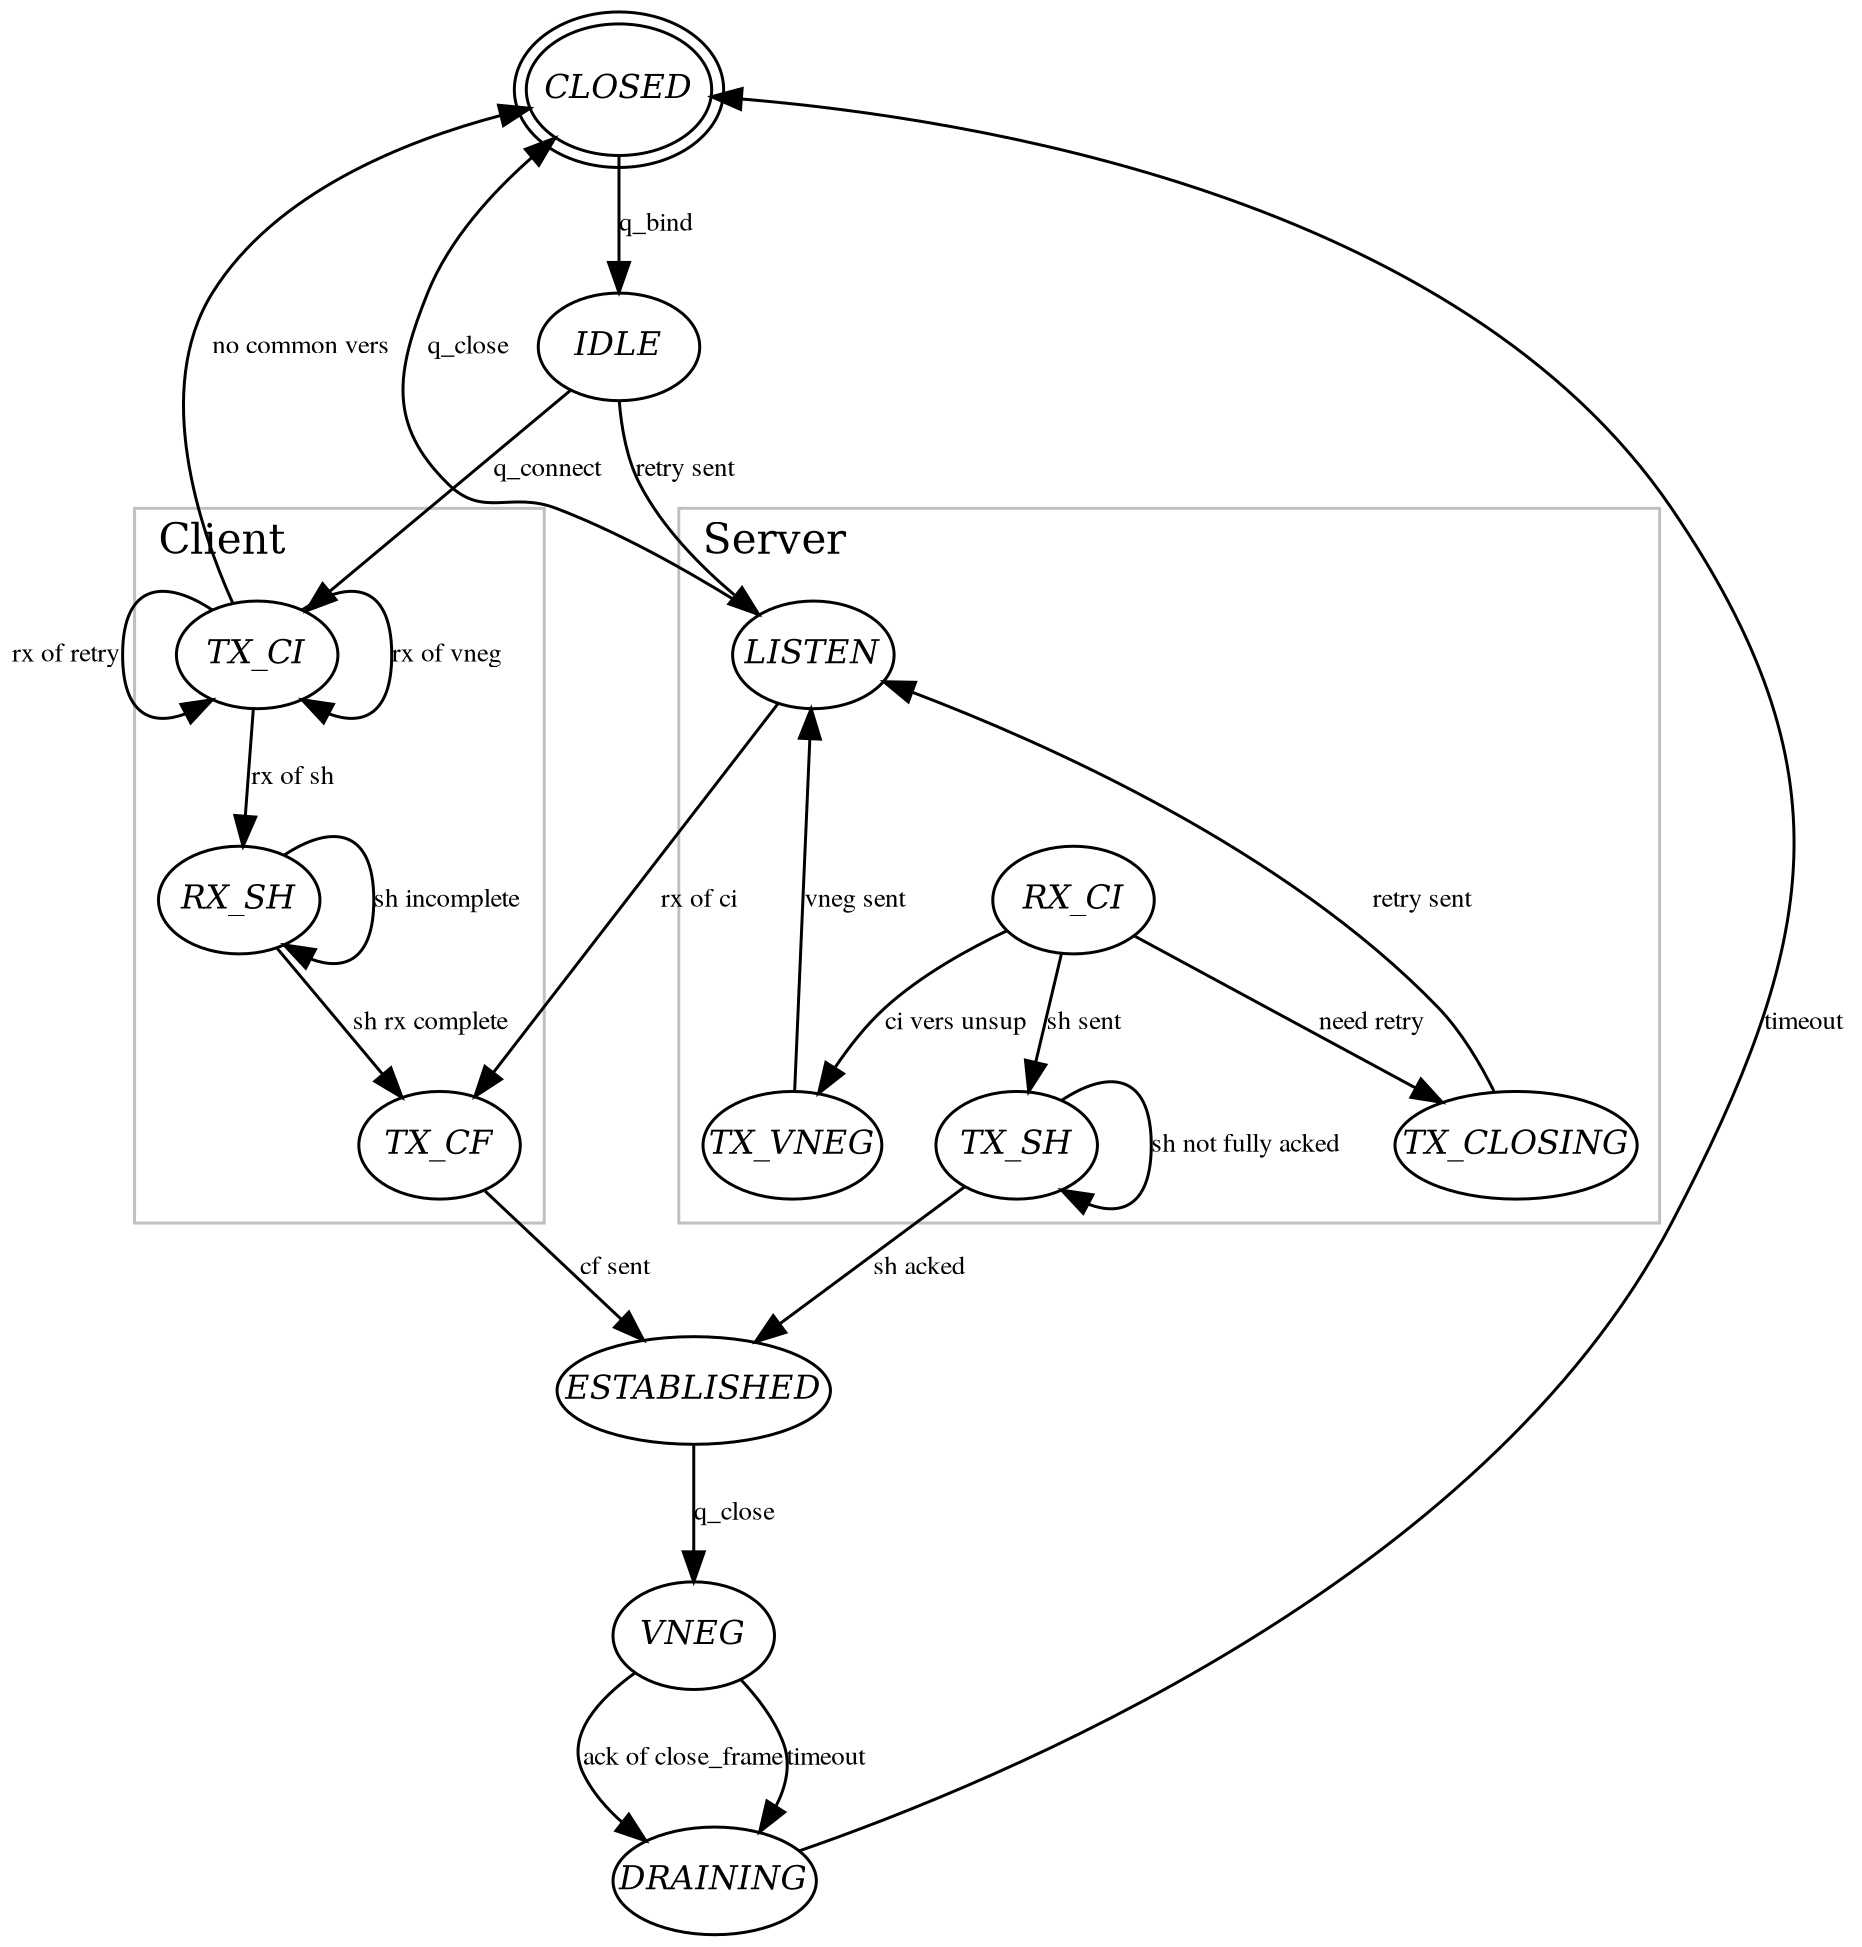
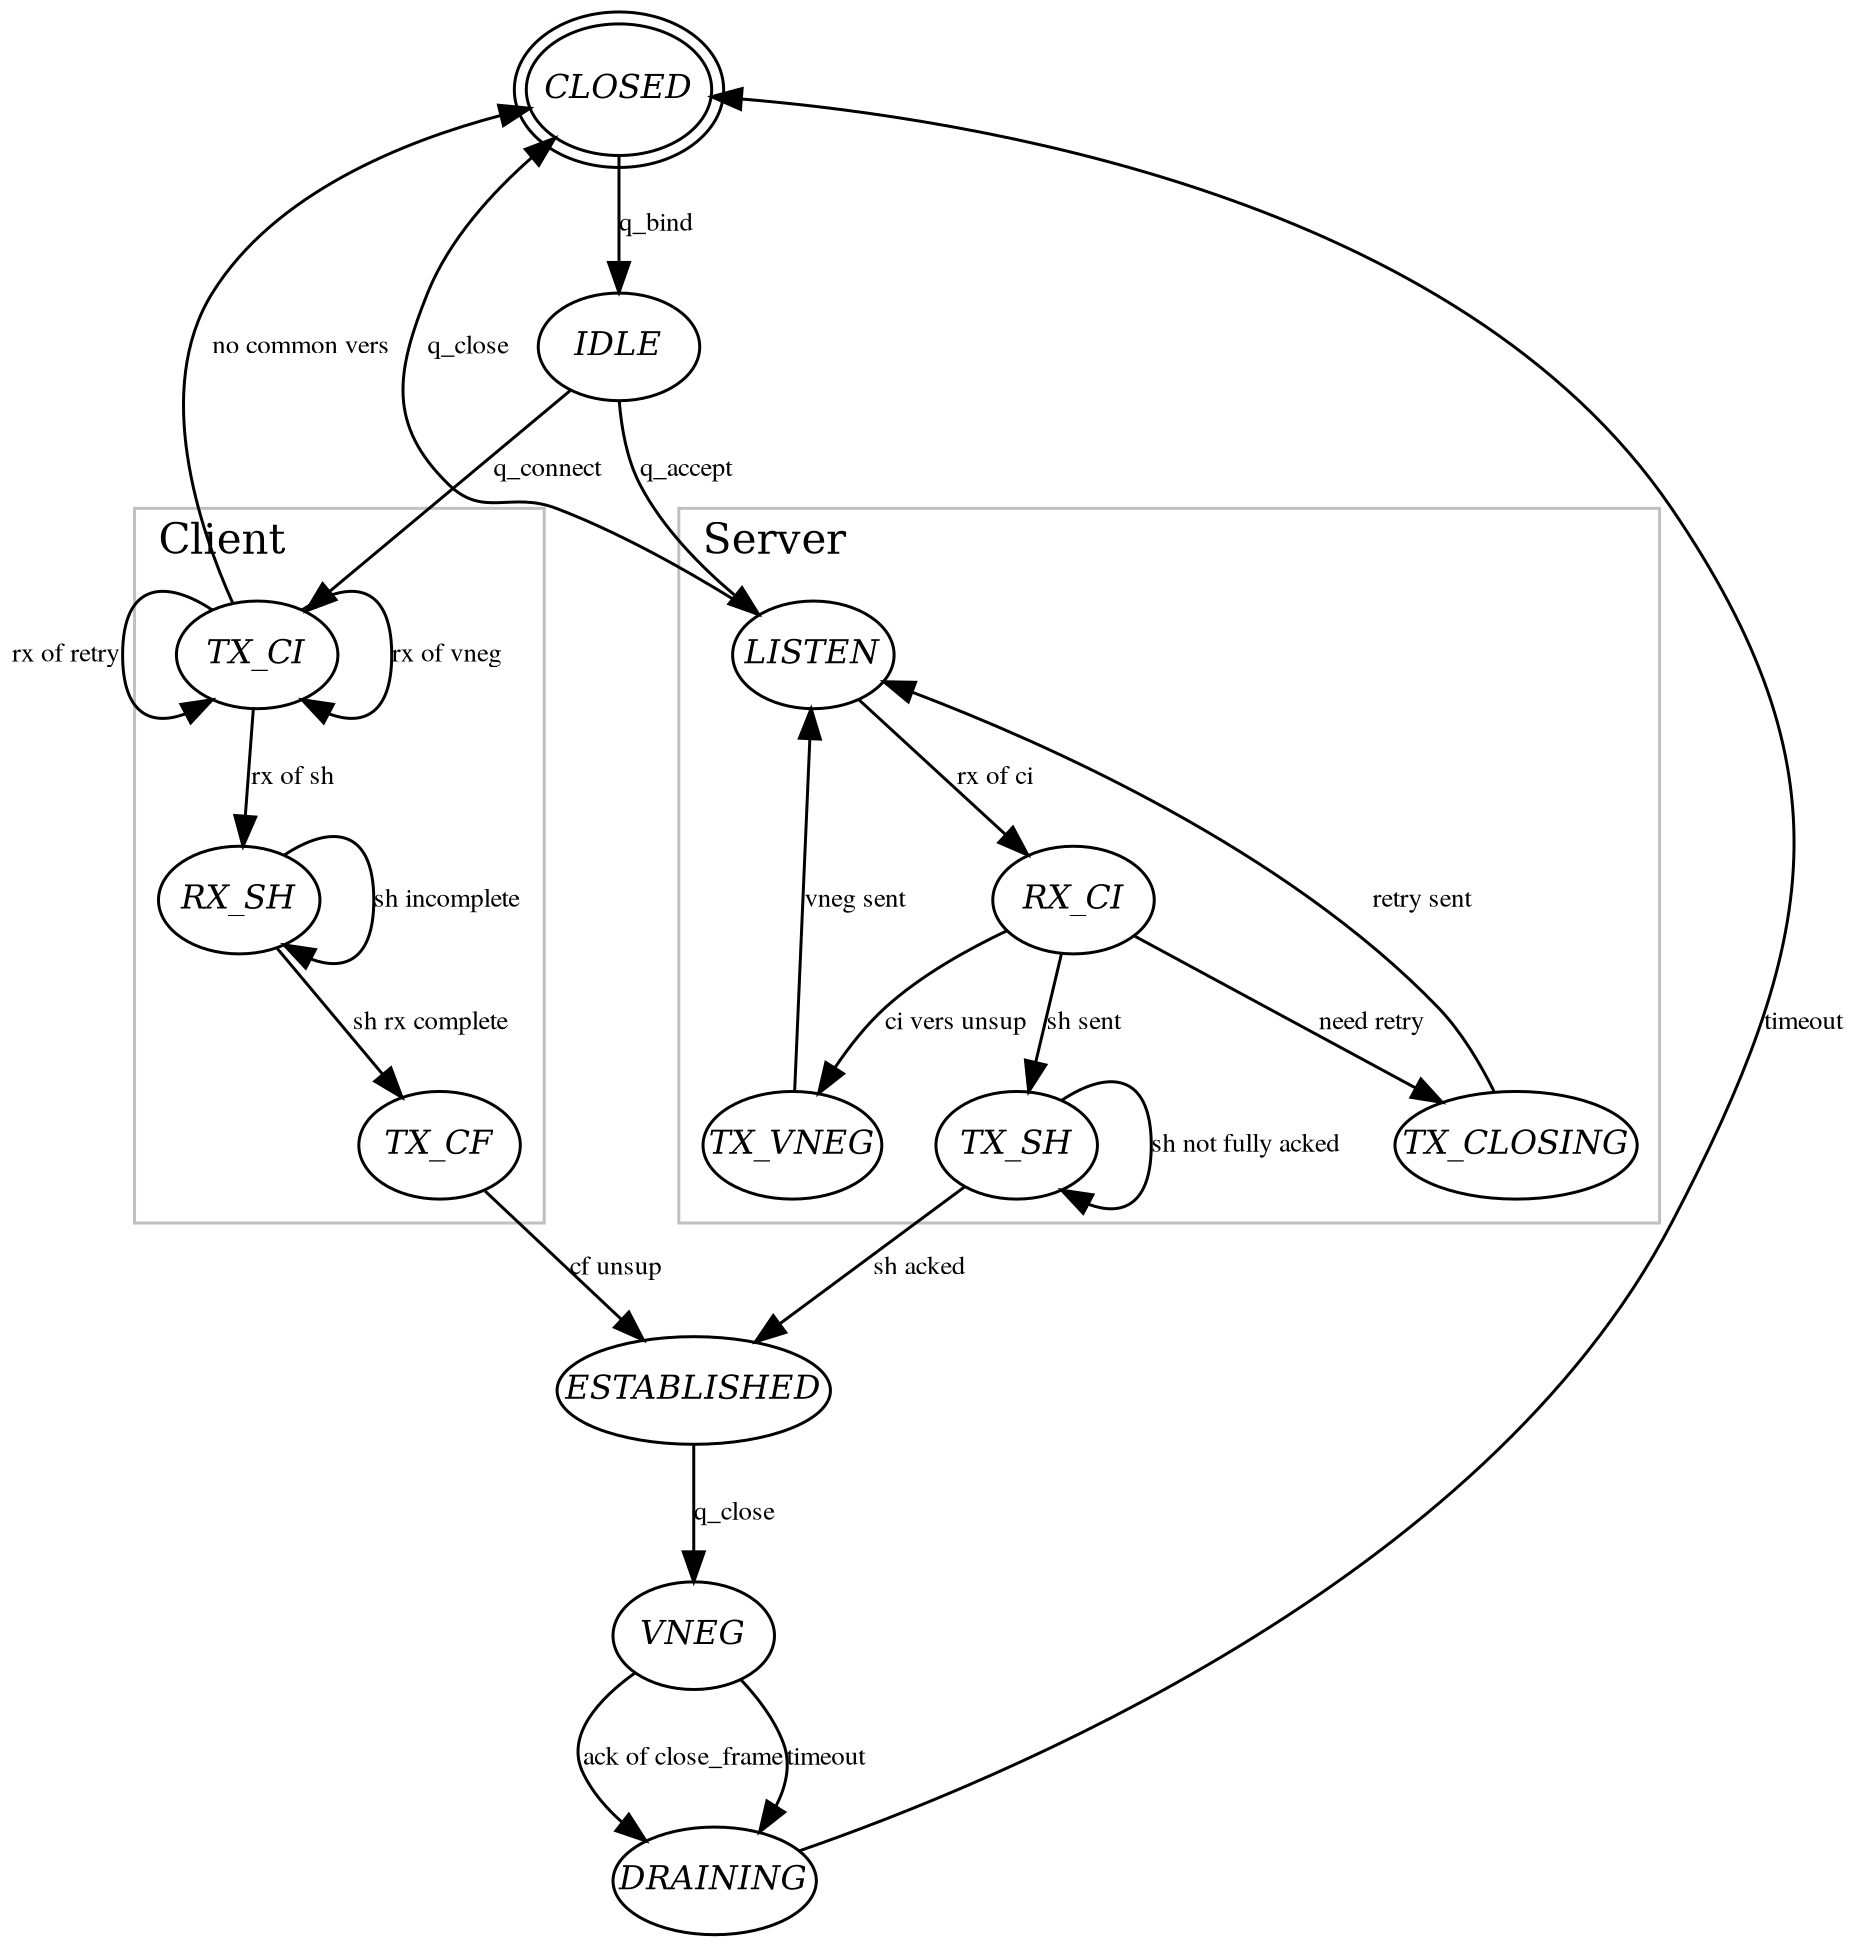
(686, 469) -> (686, 469)
(636, 888) -> (932, 767)
(616, 1268) -> (616, 1268)
